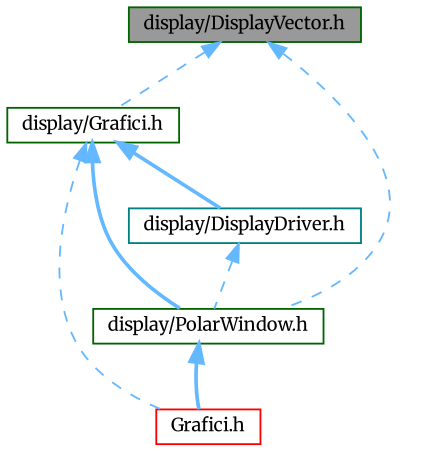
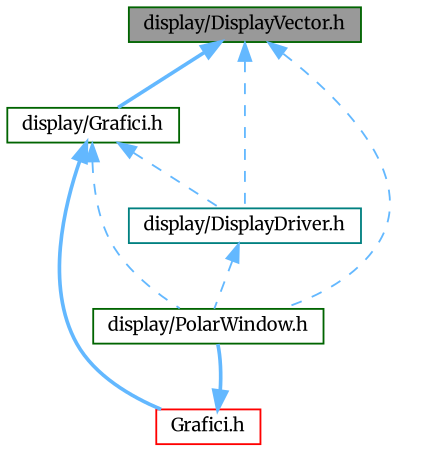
(161, 80) -> (161, 80)
none -> (245, 135)
(177, 180) -> (177, 180)
(115, 248) -> (115, 248)
(64, 306) -> (64, 306)
(196, 386) -> (220, 367)
